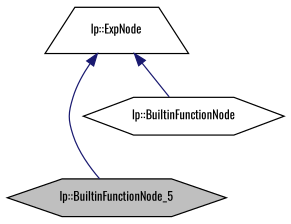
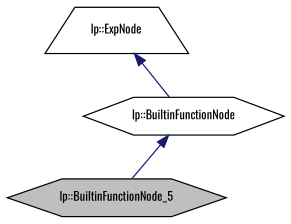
(70, 123) -> (146, 162)
